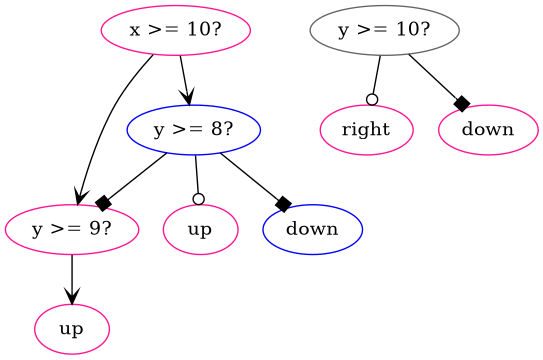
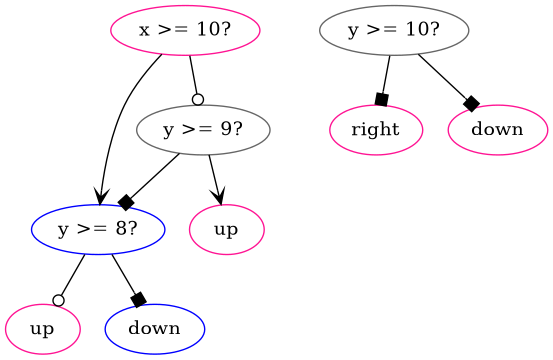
(377, 75) -> (387, 73)
(108, 118) -> (193, 75)
(138, 176) -> (156, 175)
(72, 230) -> (203, 130)
